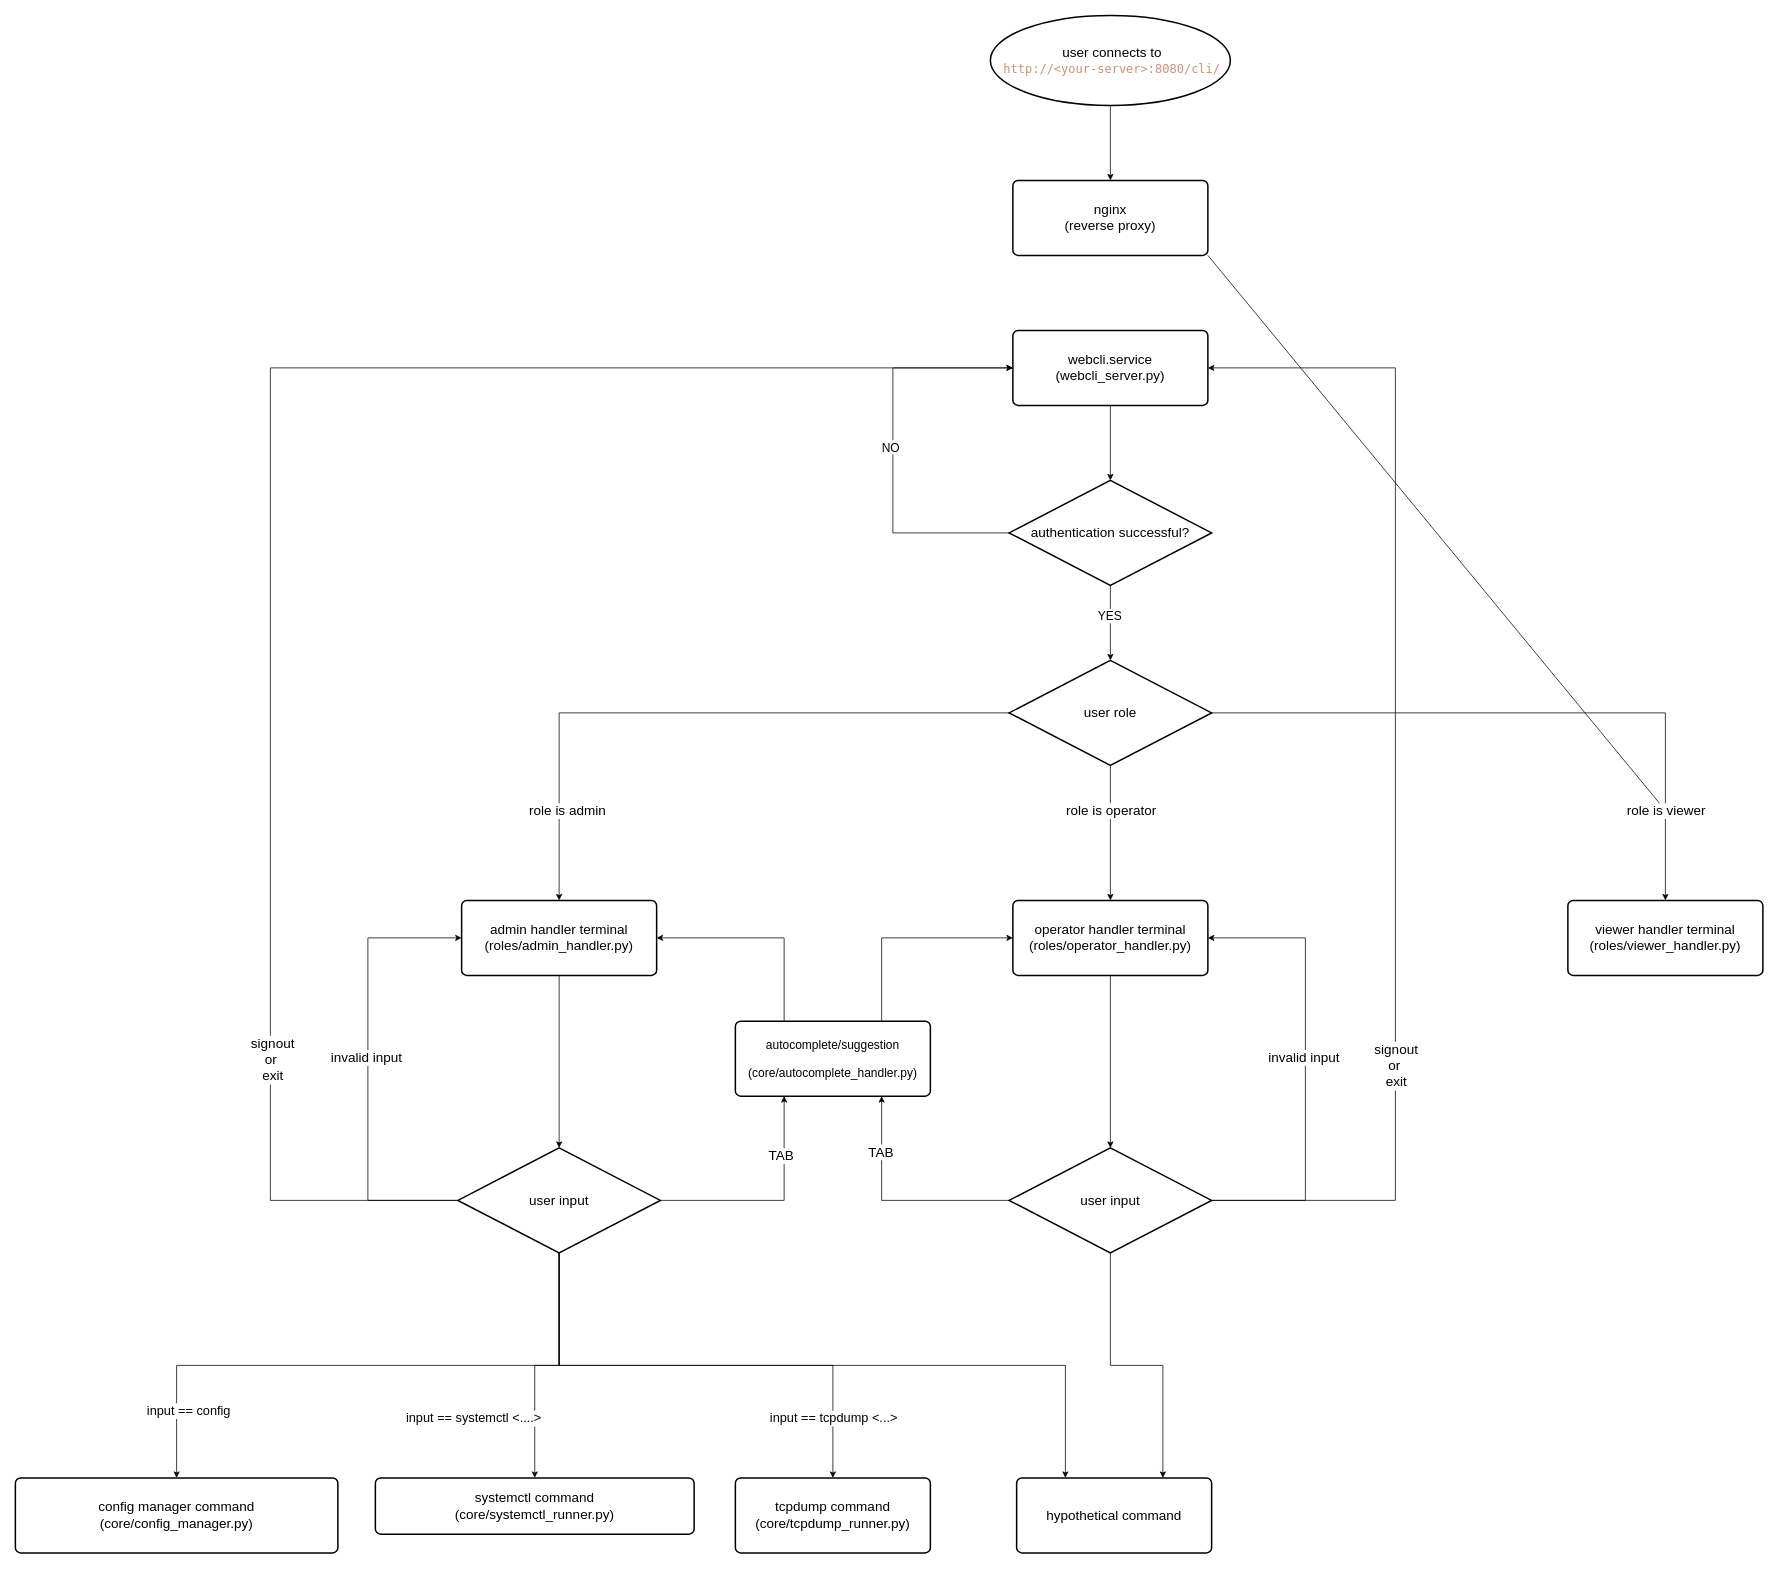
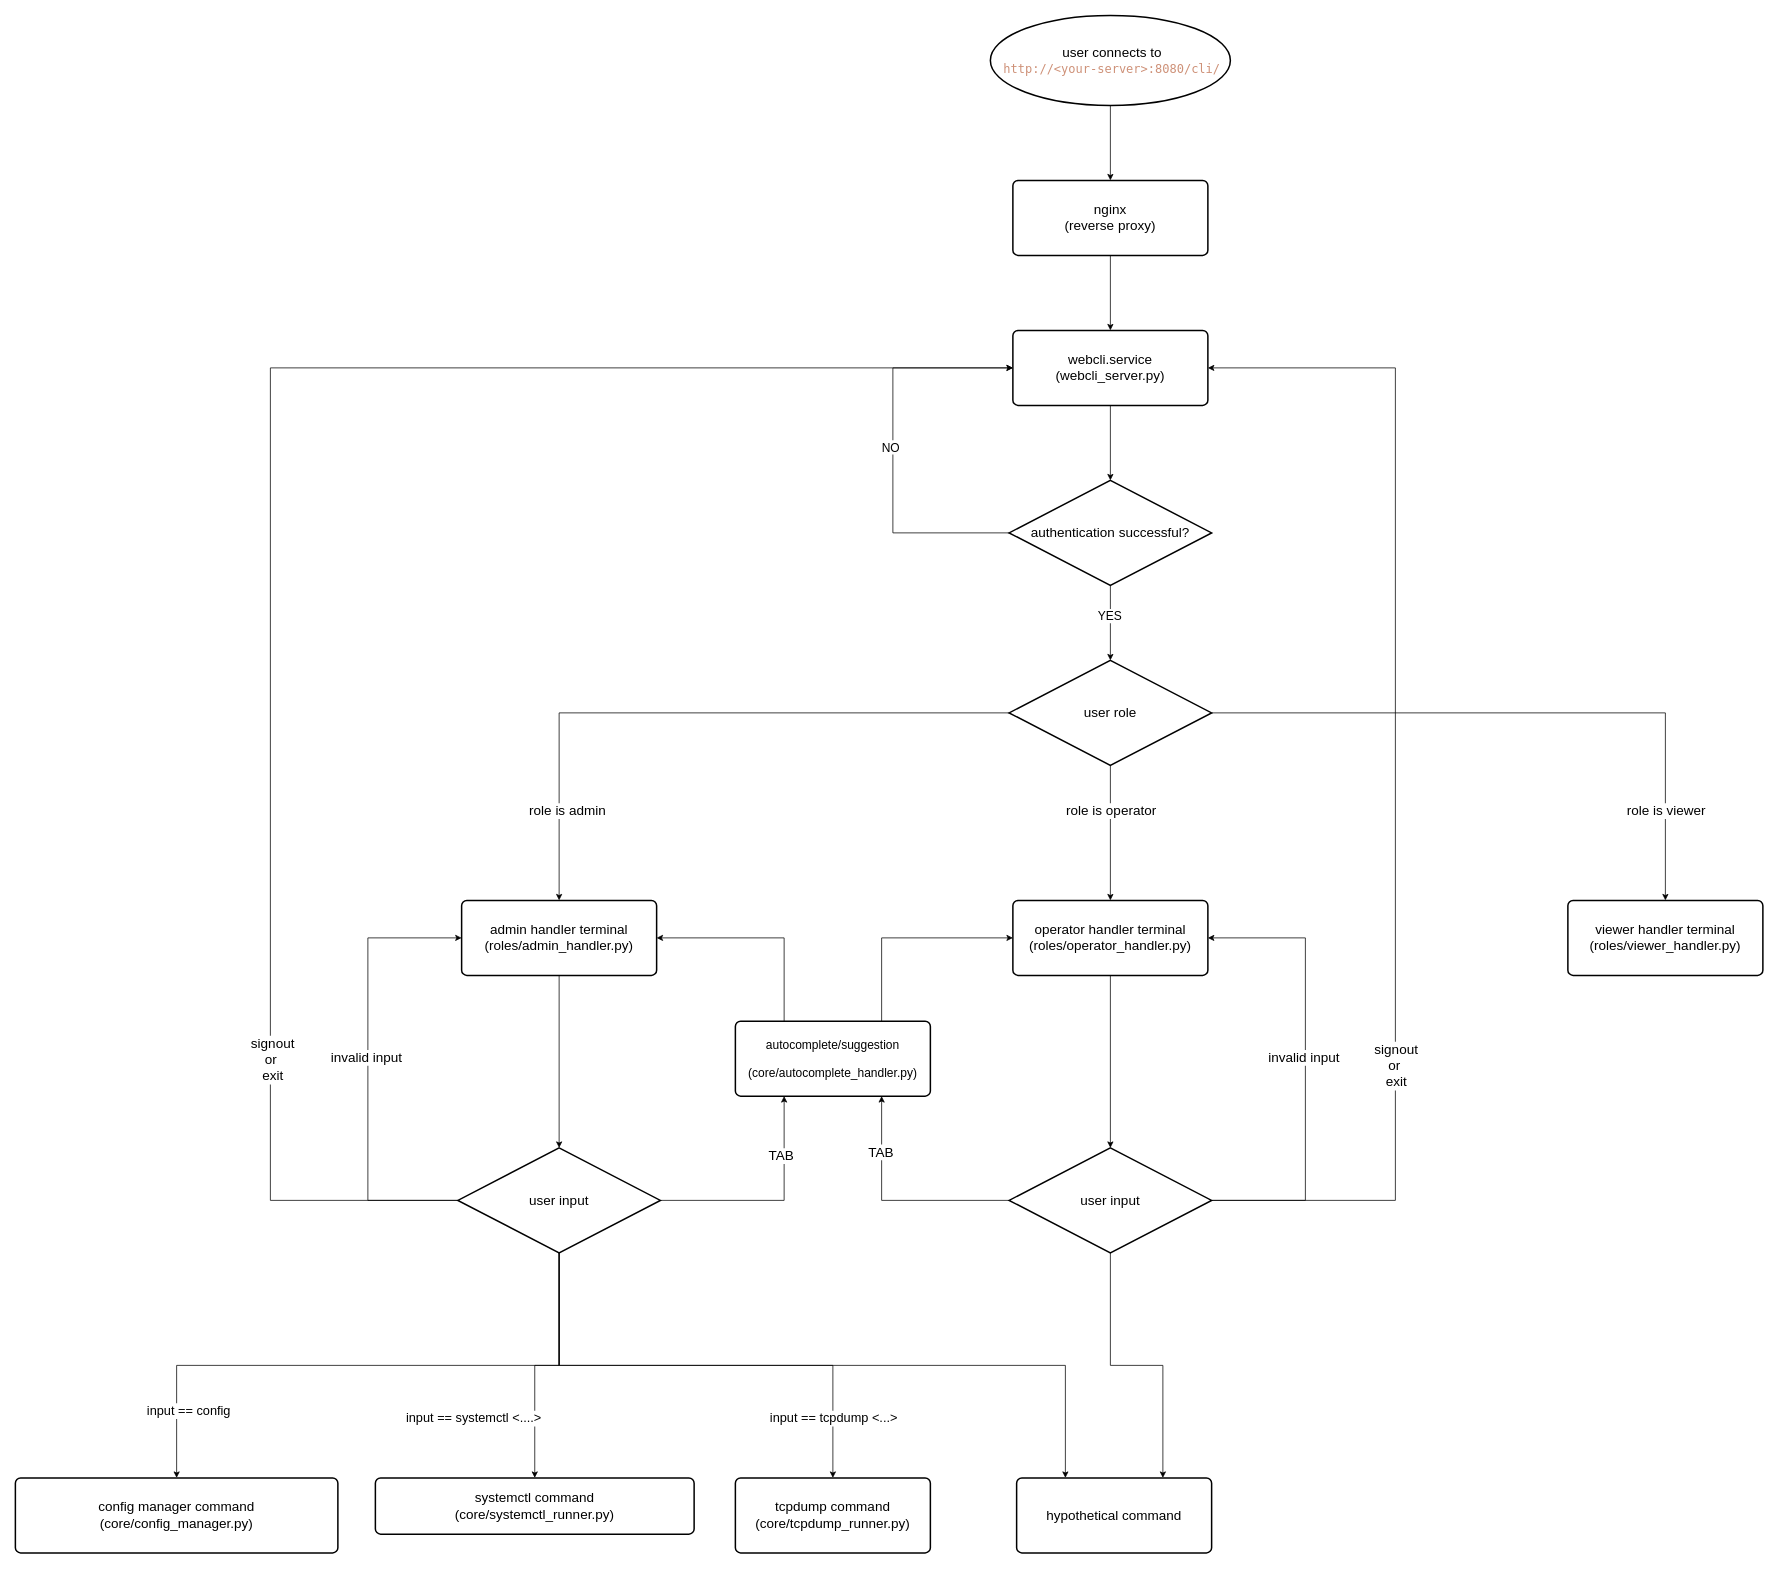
(1434, 529) -> (1110, 290)
